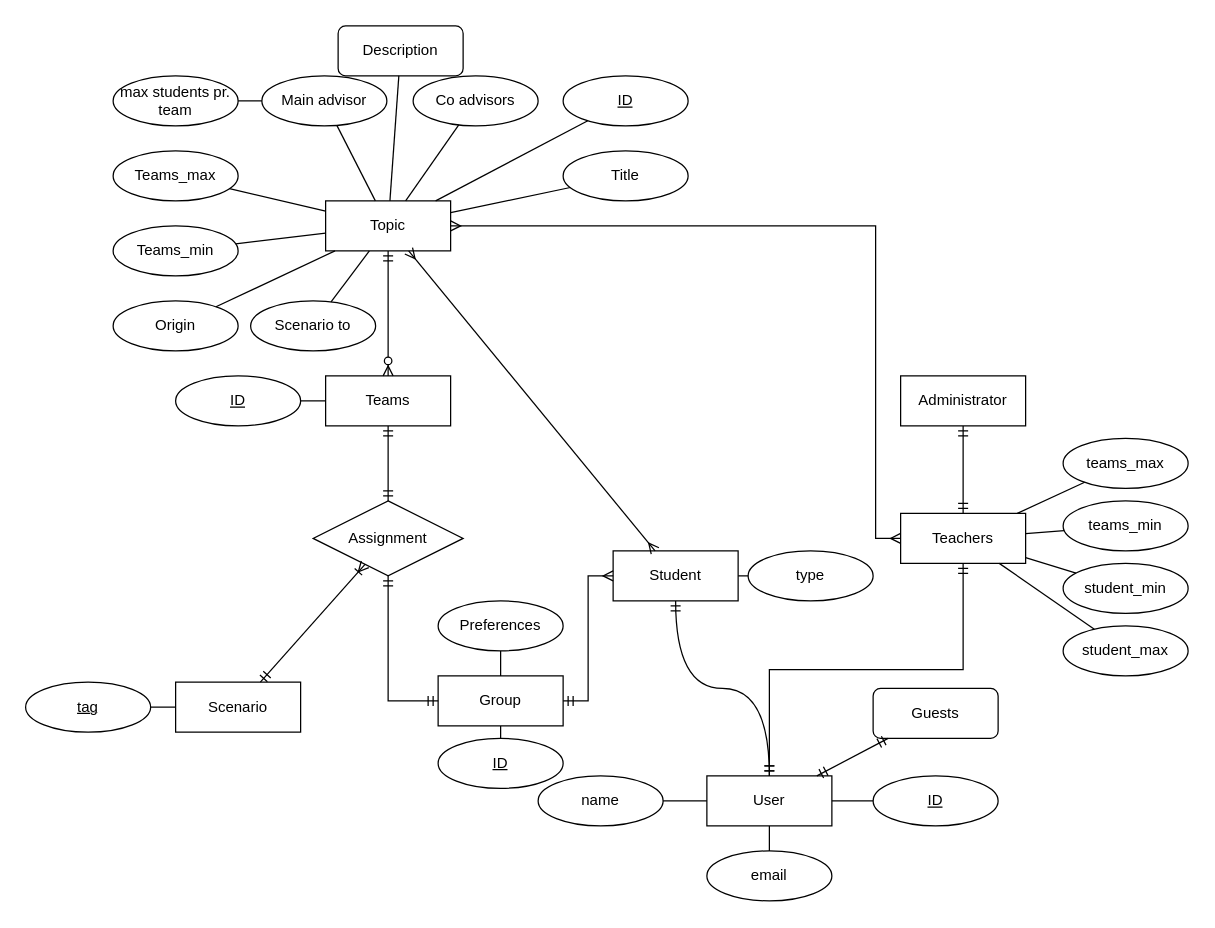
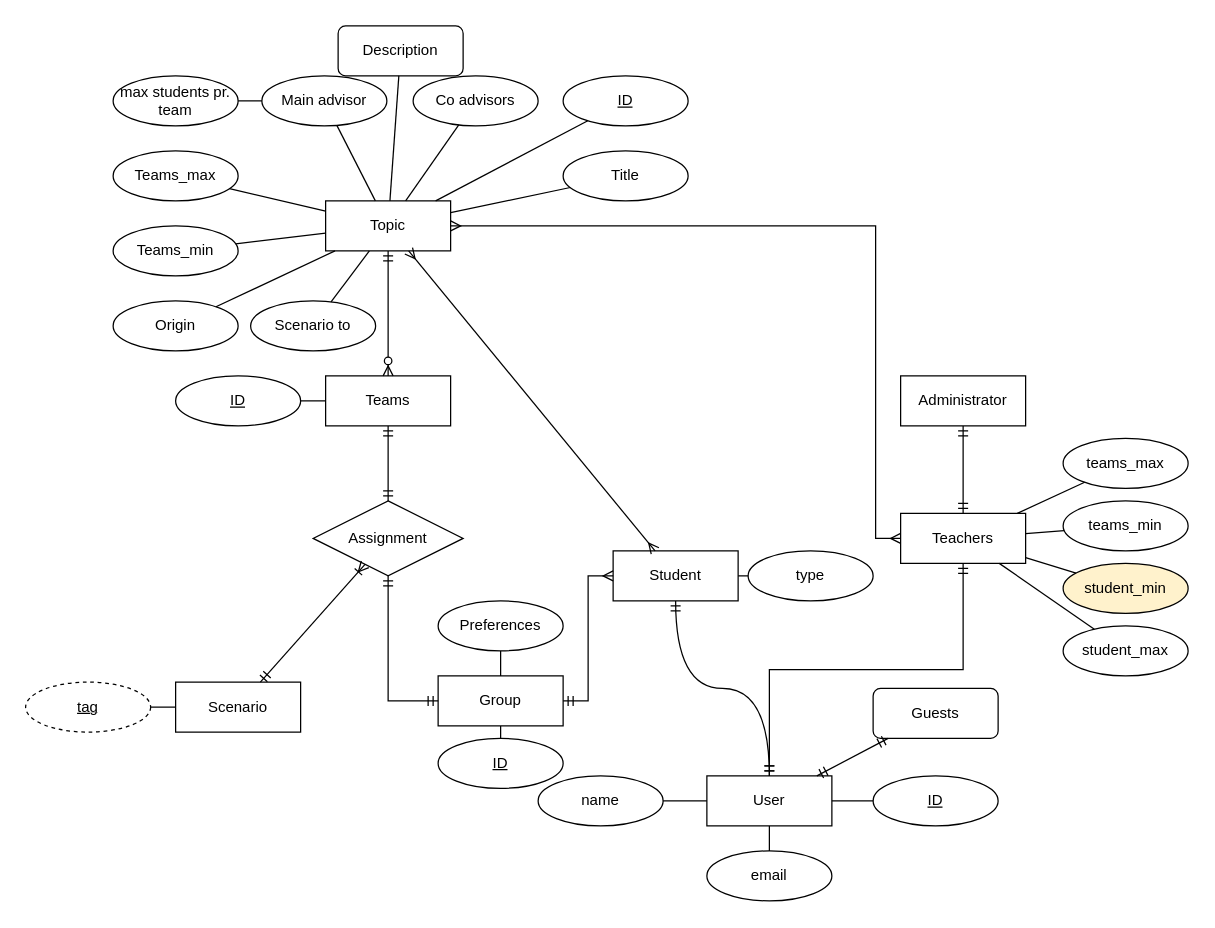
(1126, 588) -> (1126, 588)
(88, 707) -> (88, 707)
